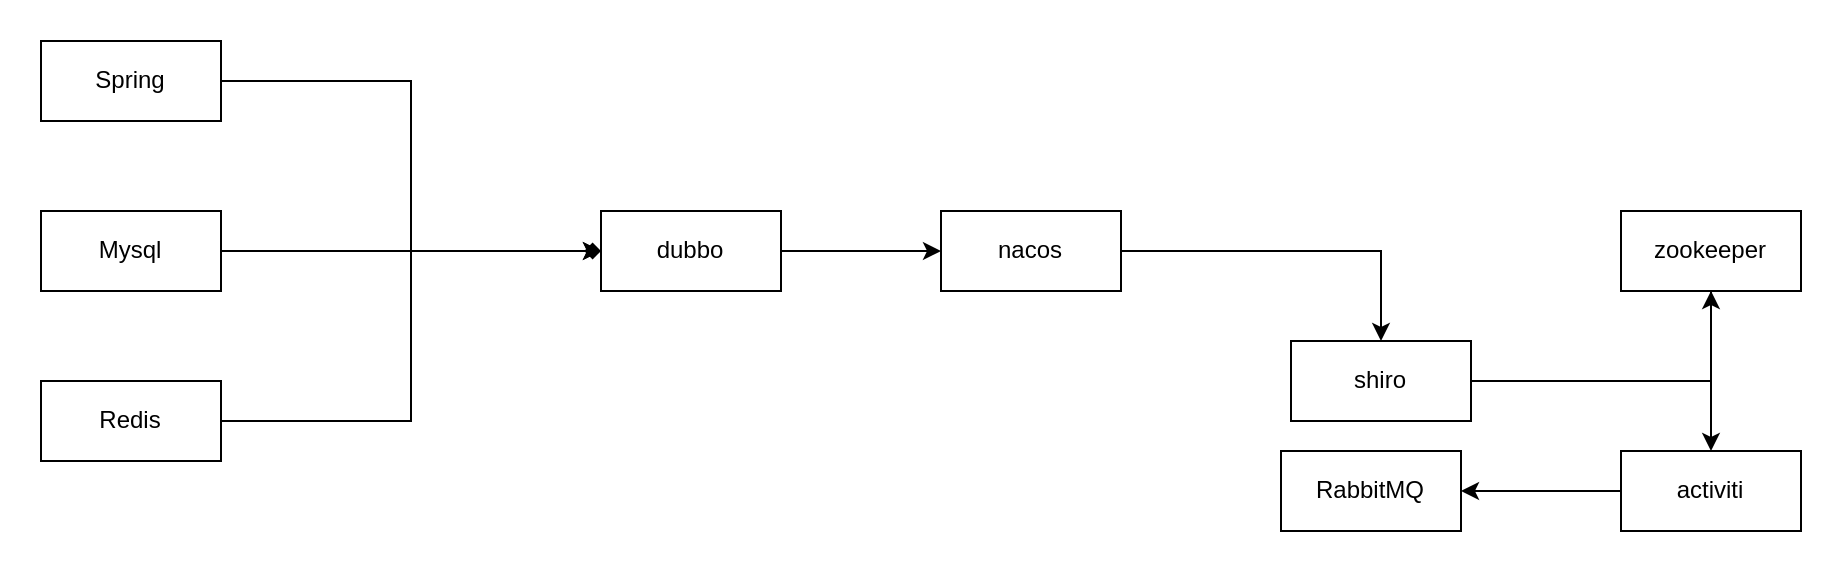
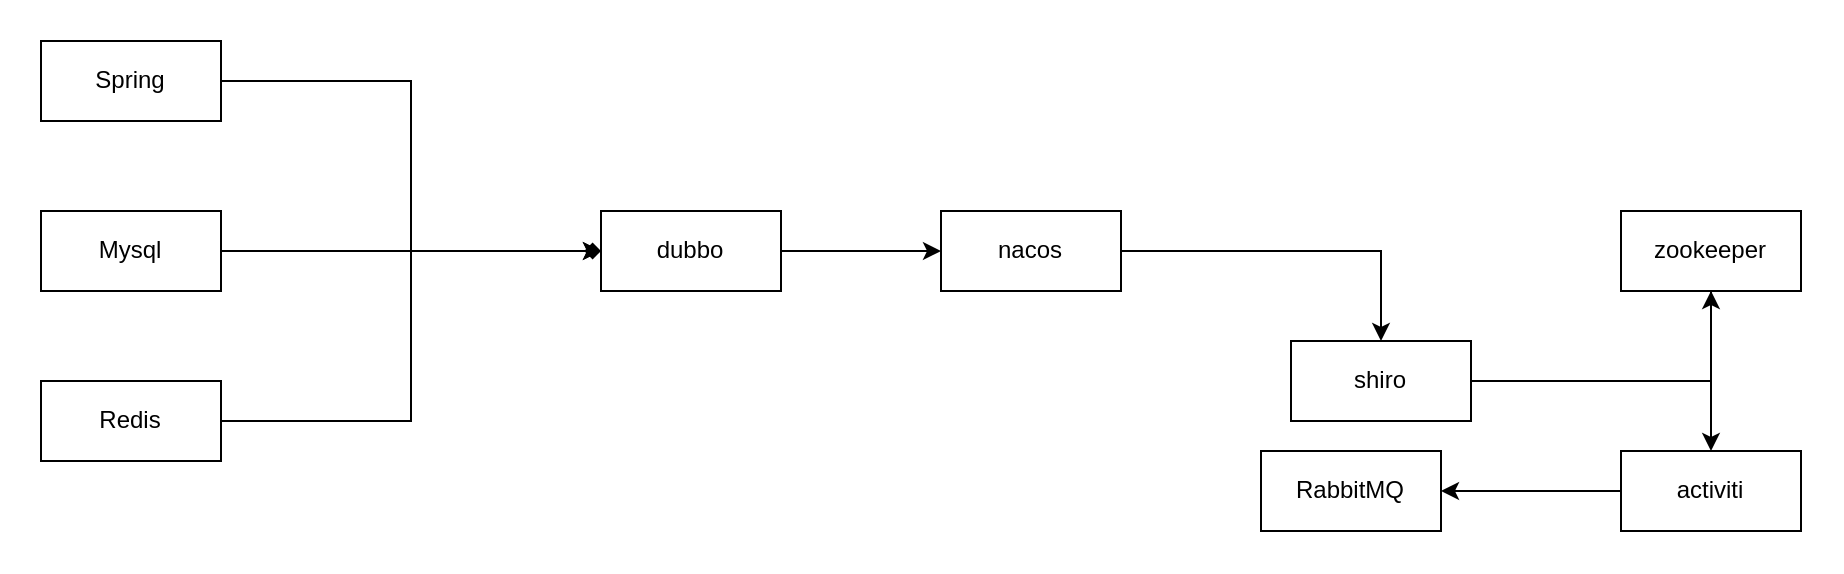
(1371, 491) -> (1351, 491)
